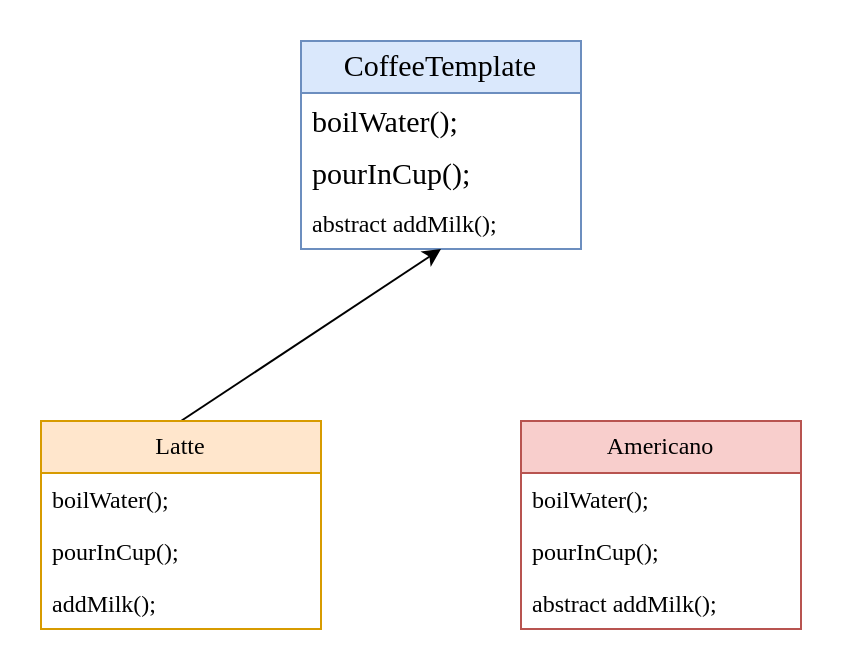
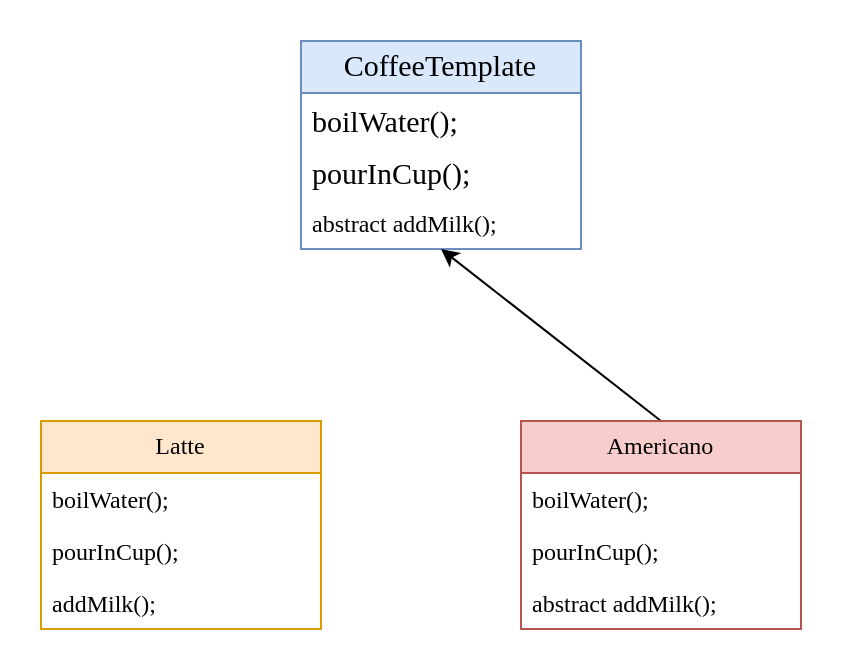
(305, 339) -> none
none -> (556, 339)
